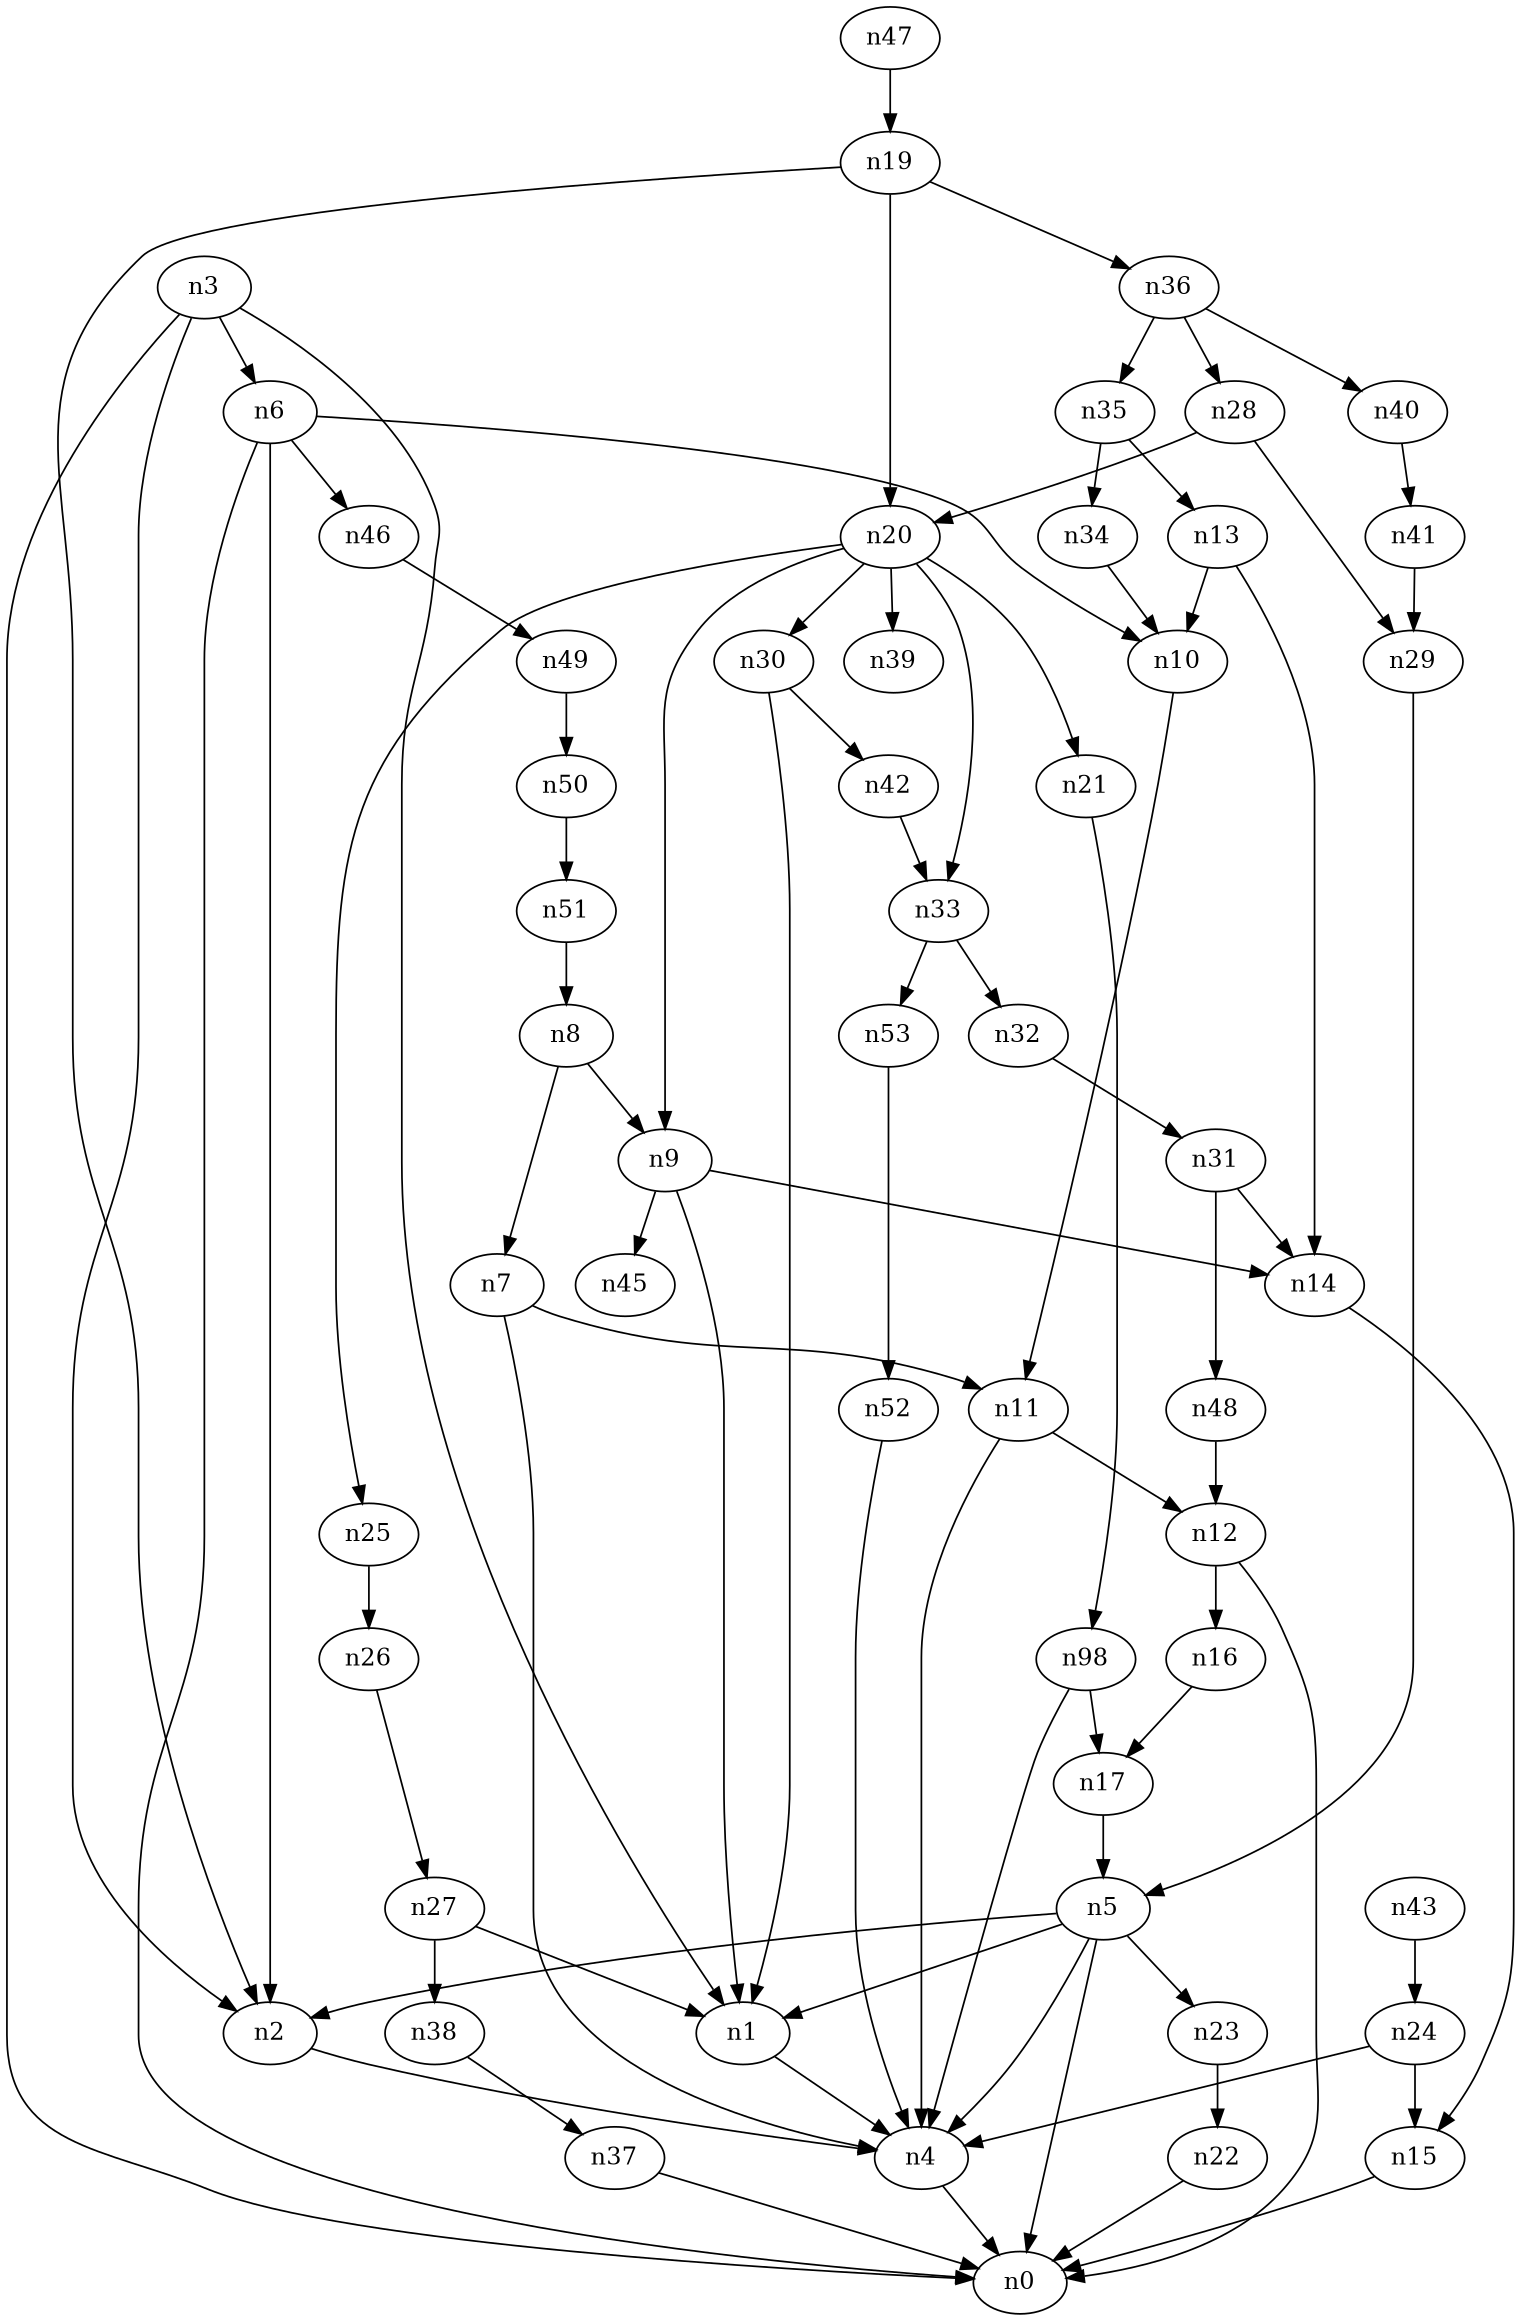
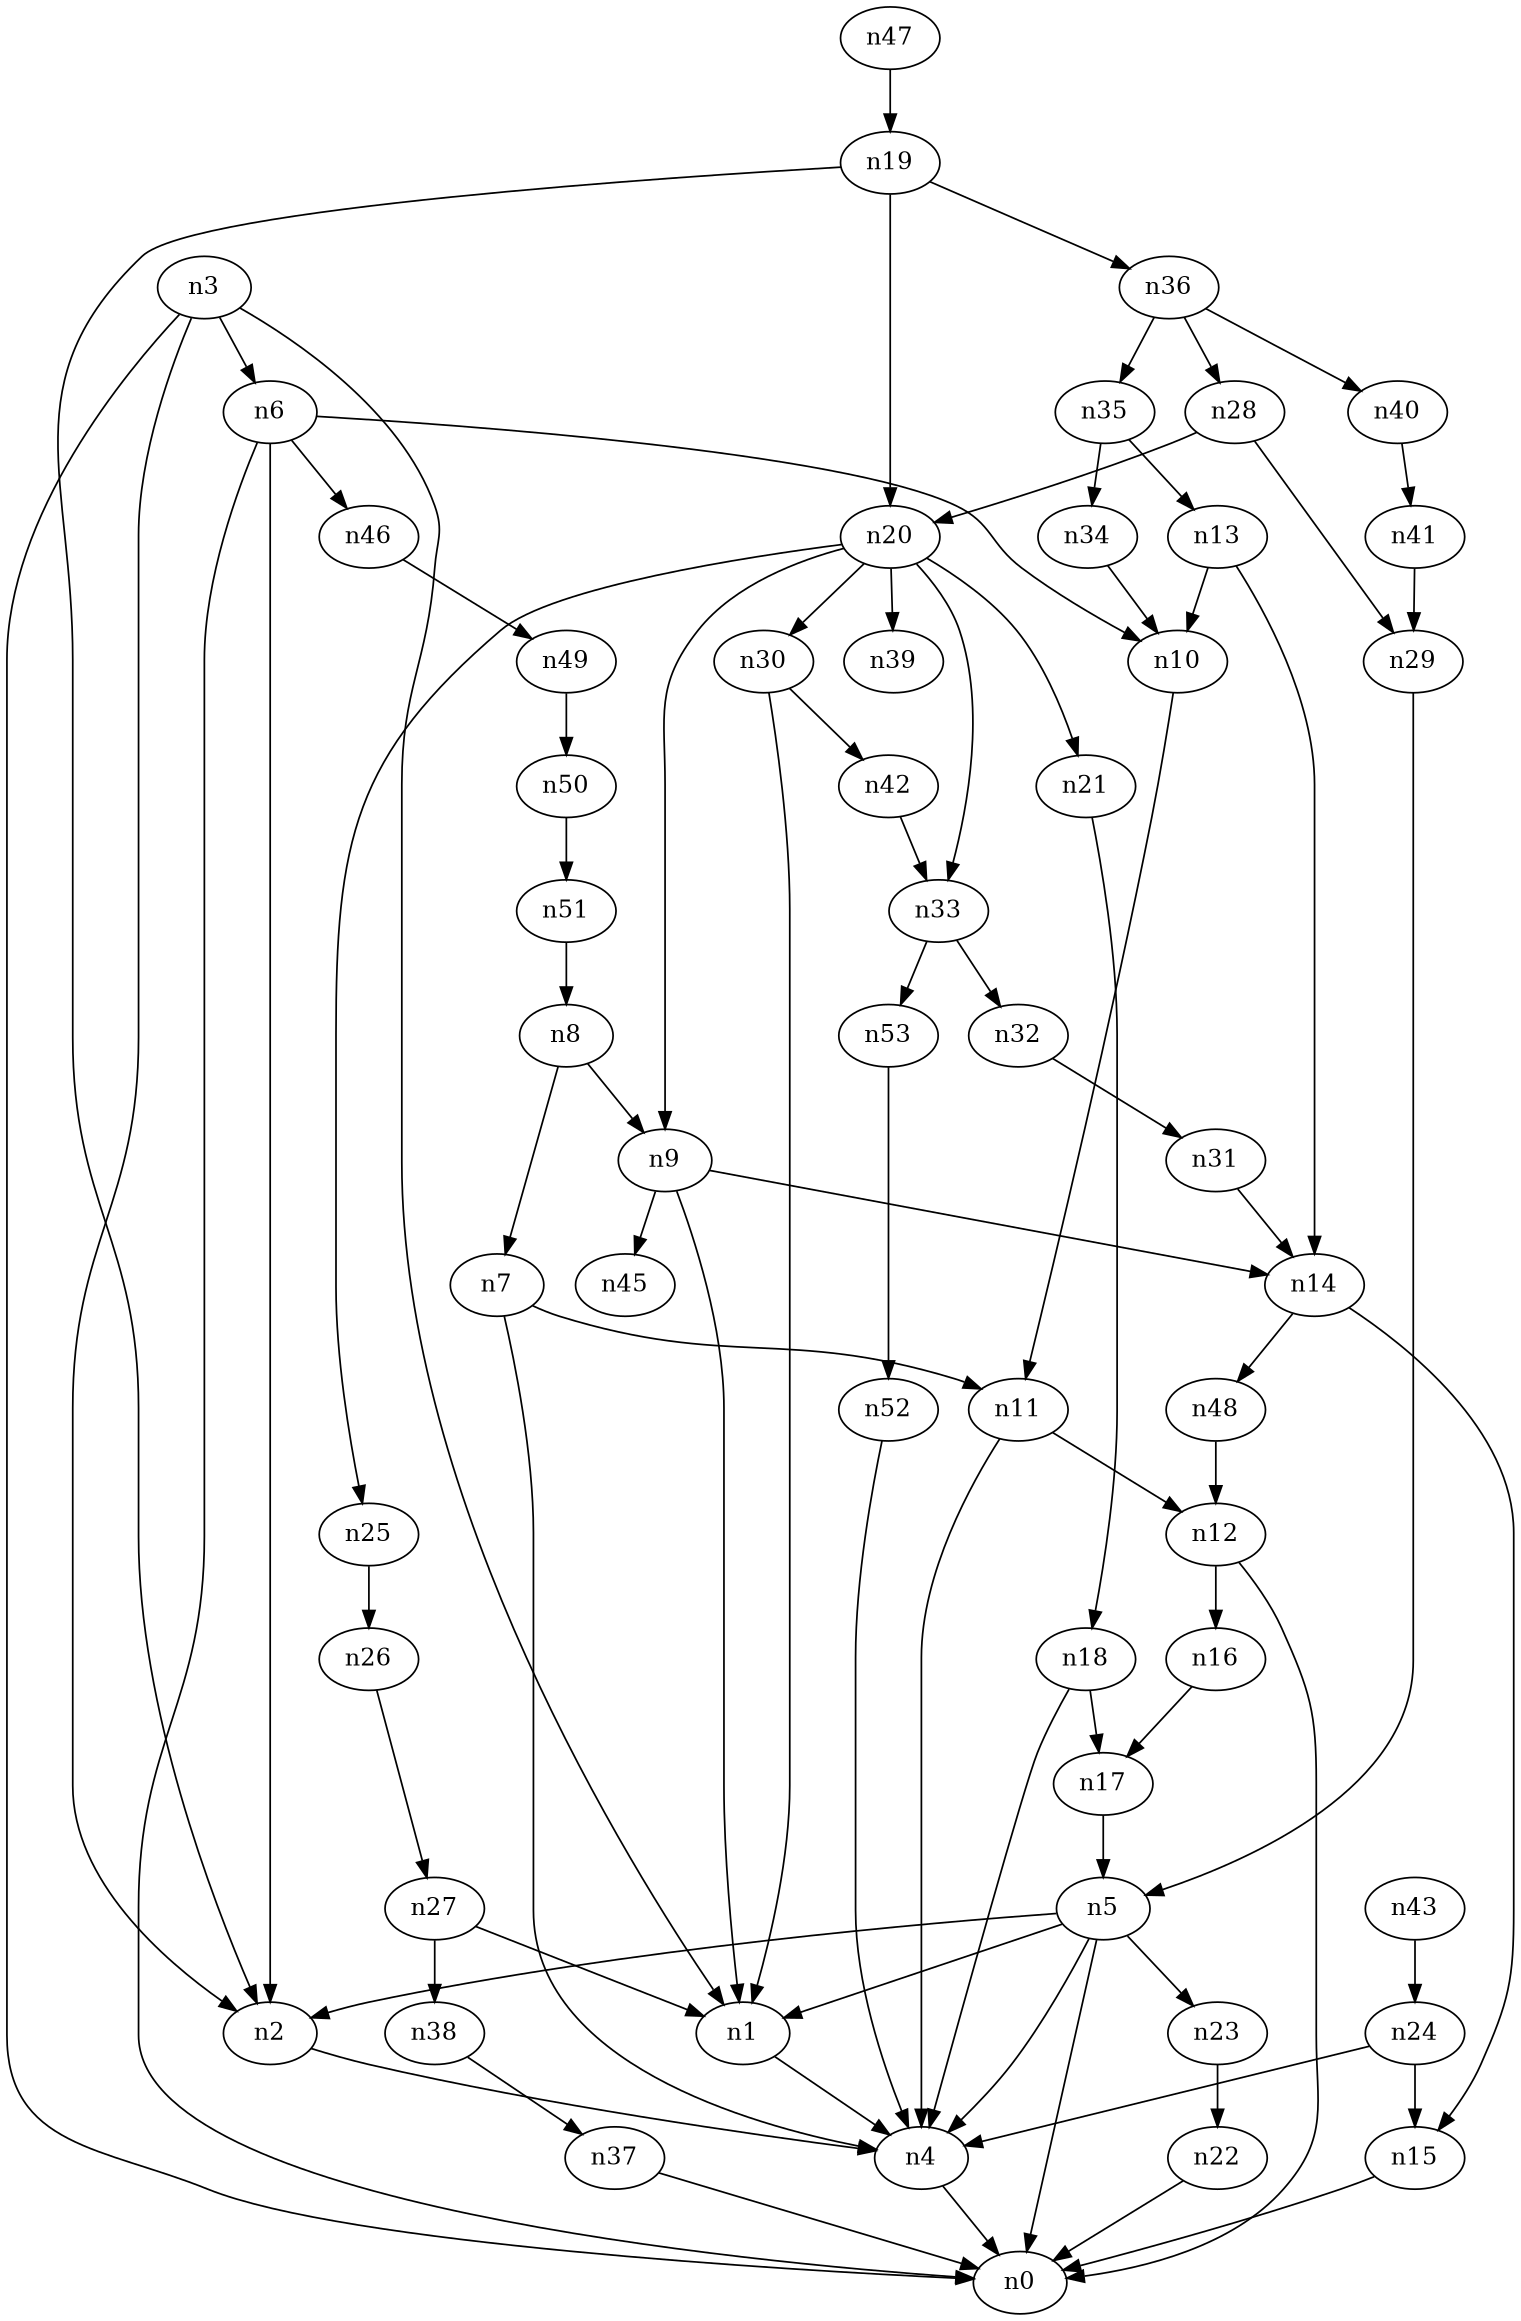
(1216, 1276) -> (1271, 1341)
(1086, 1659) -> (1086, 1659)
